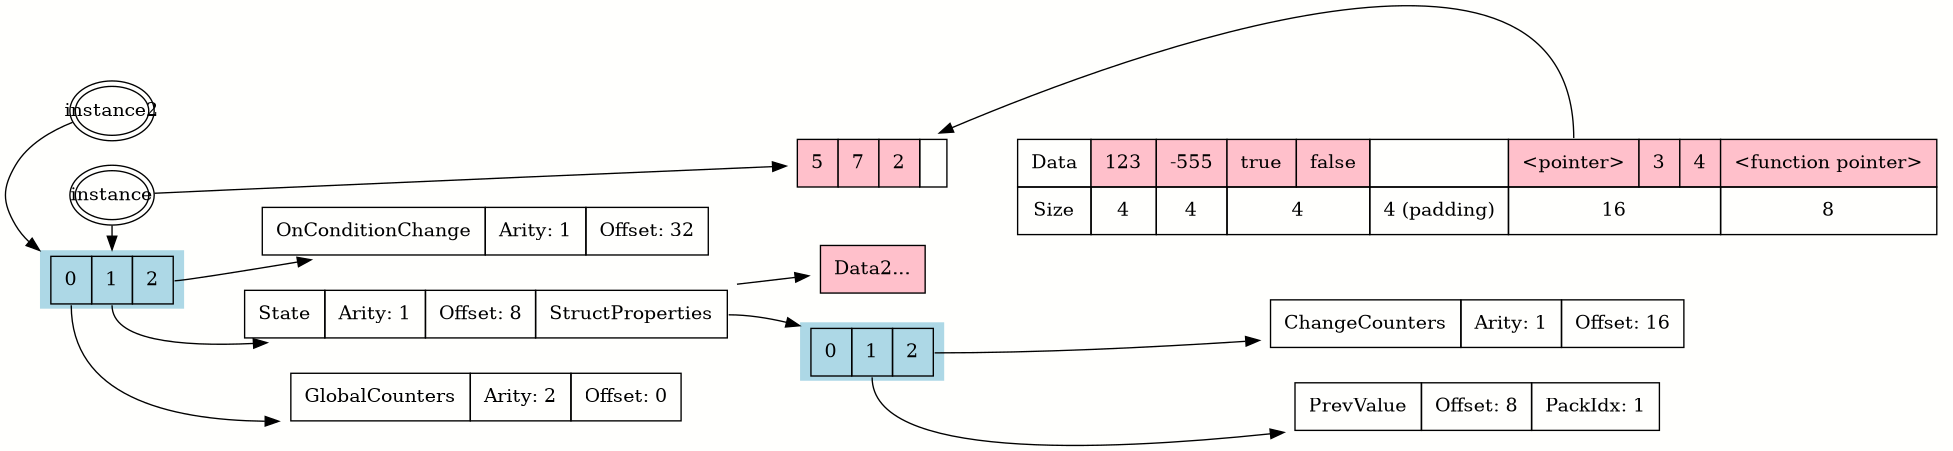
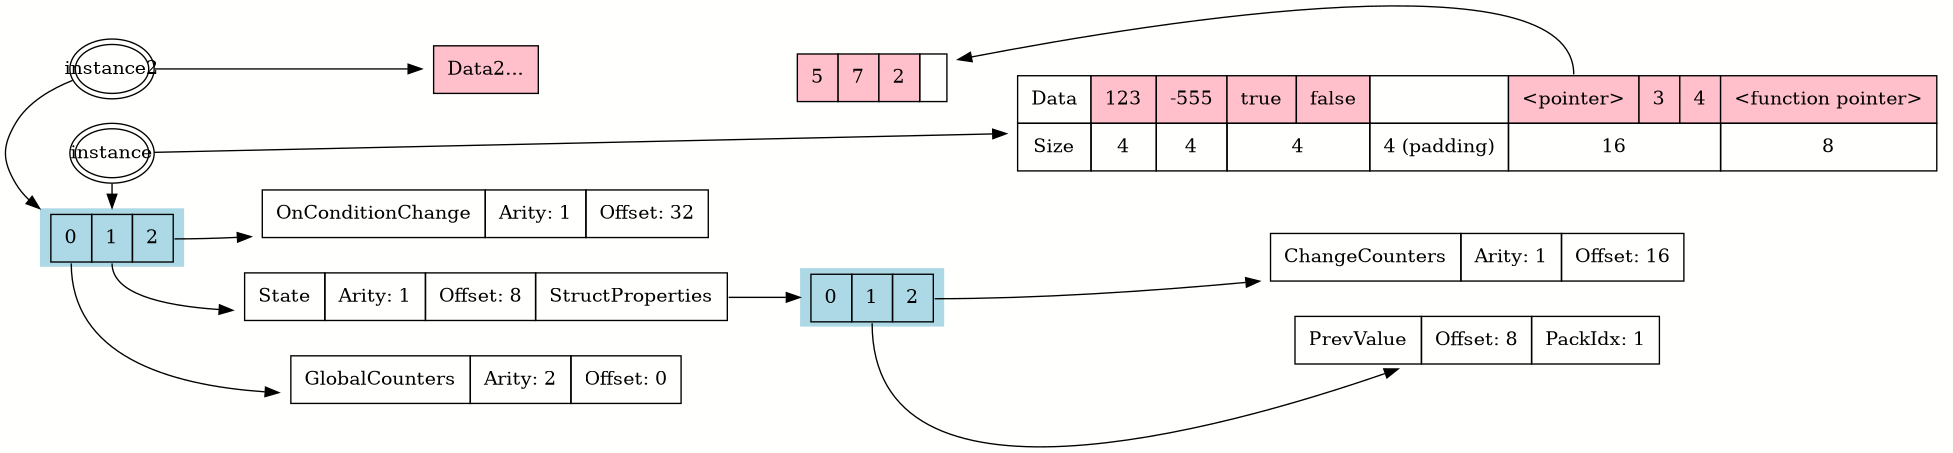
(463, 180) -> (573, 143)
(766, 281) -> (281, 69)
